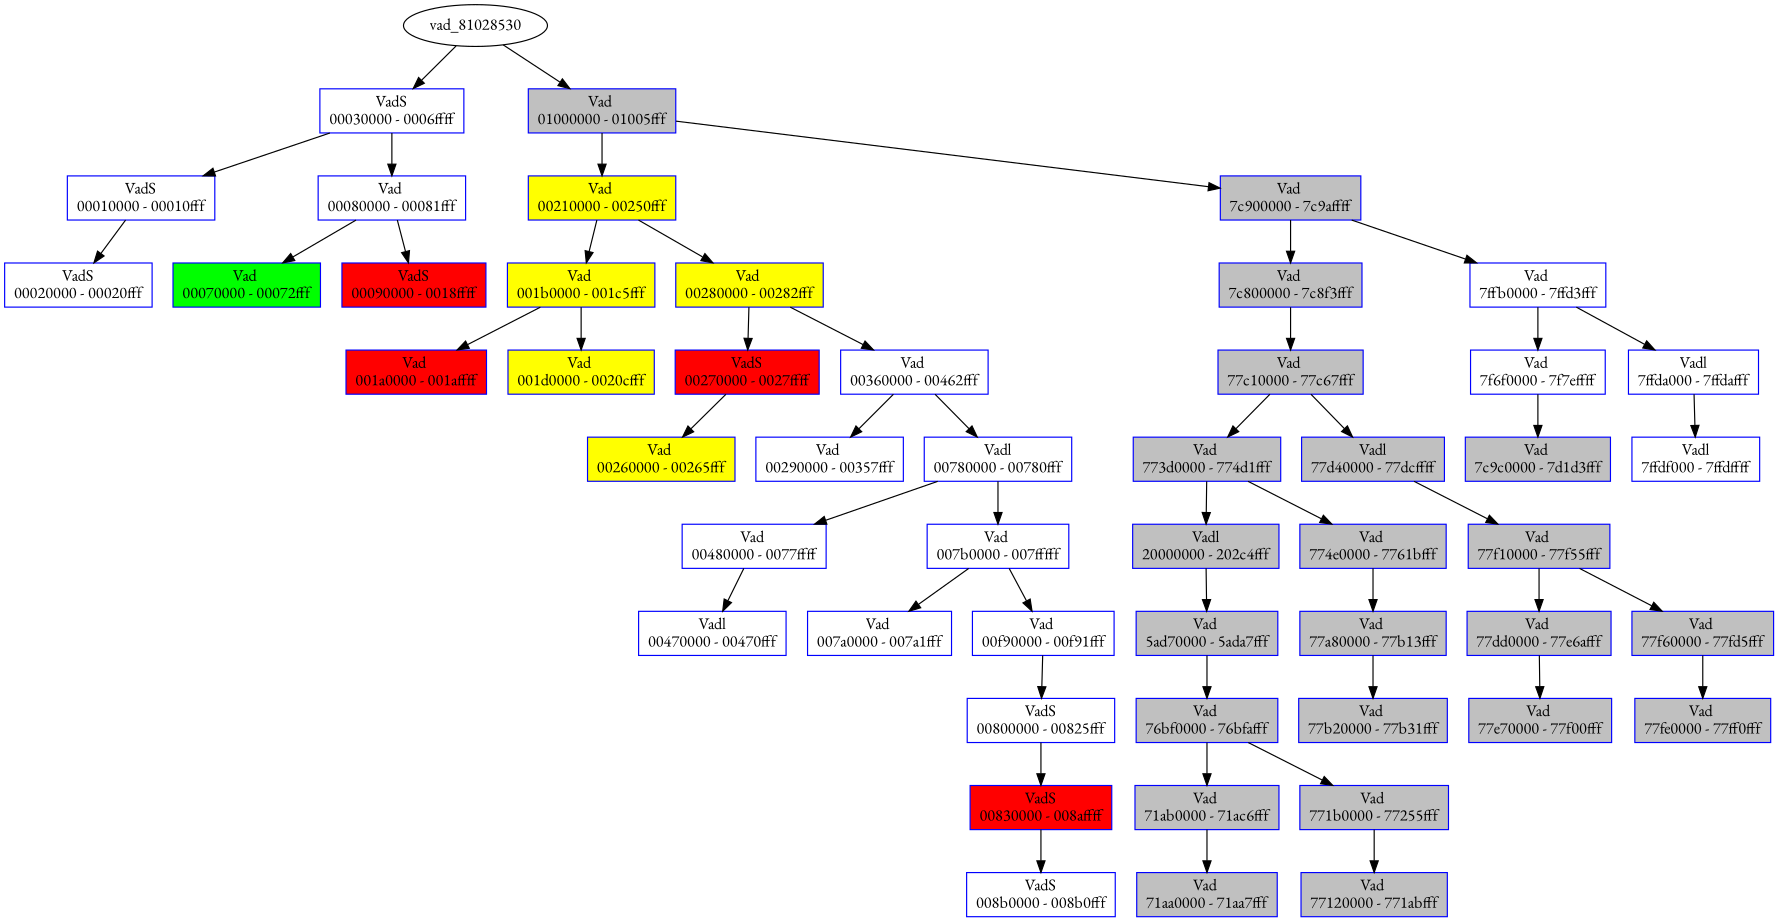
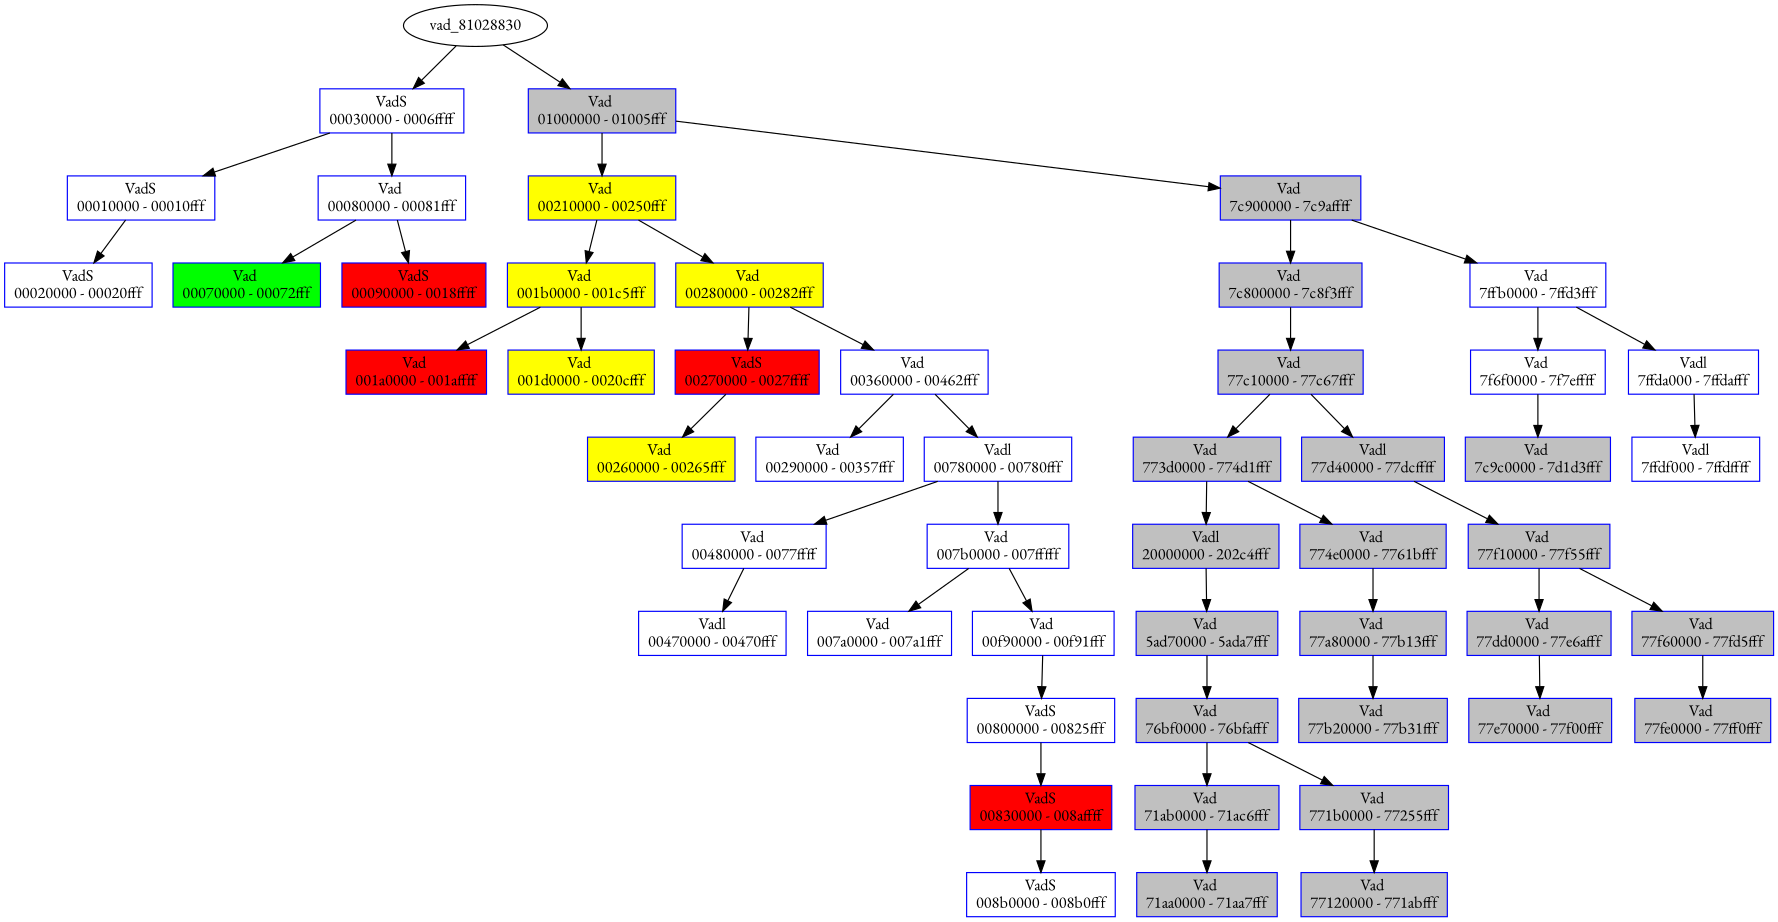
(475, 26) -> (475, 26)
